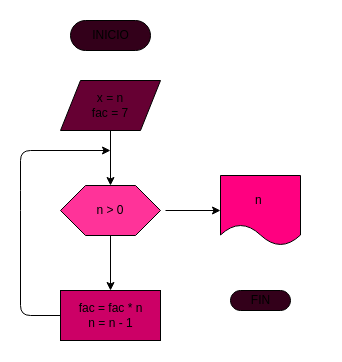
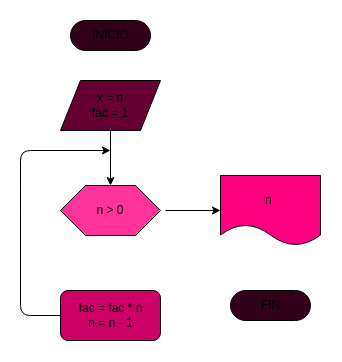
(111, 106) -> (111, 106)
(261, 211) -> (271, 211)
(111, 260) -> none
(261, 301) -> (271, 306)
(111, 316) -> (111, 316)
